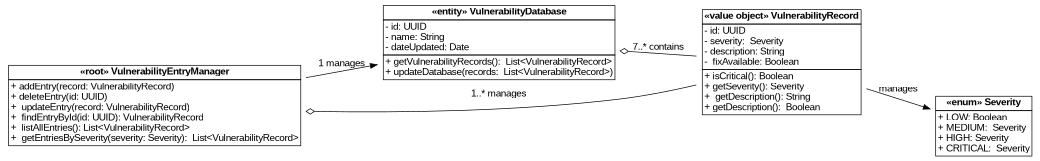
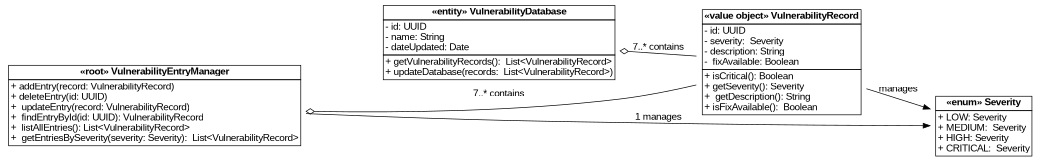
(338, 72) -> (615, 122)
(499, 94) -> (499, 94)
(762, 107) -> (761, 107)
(972, 118) -> (972, 118)
